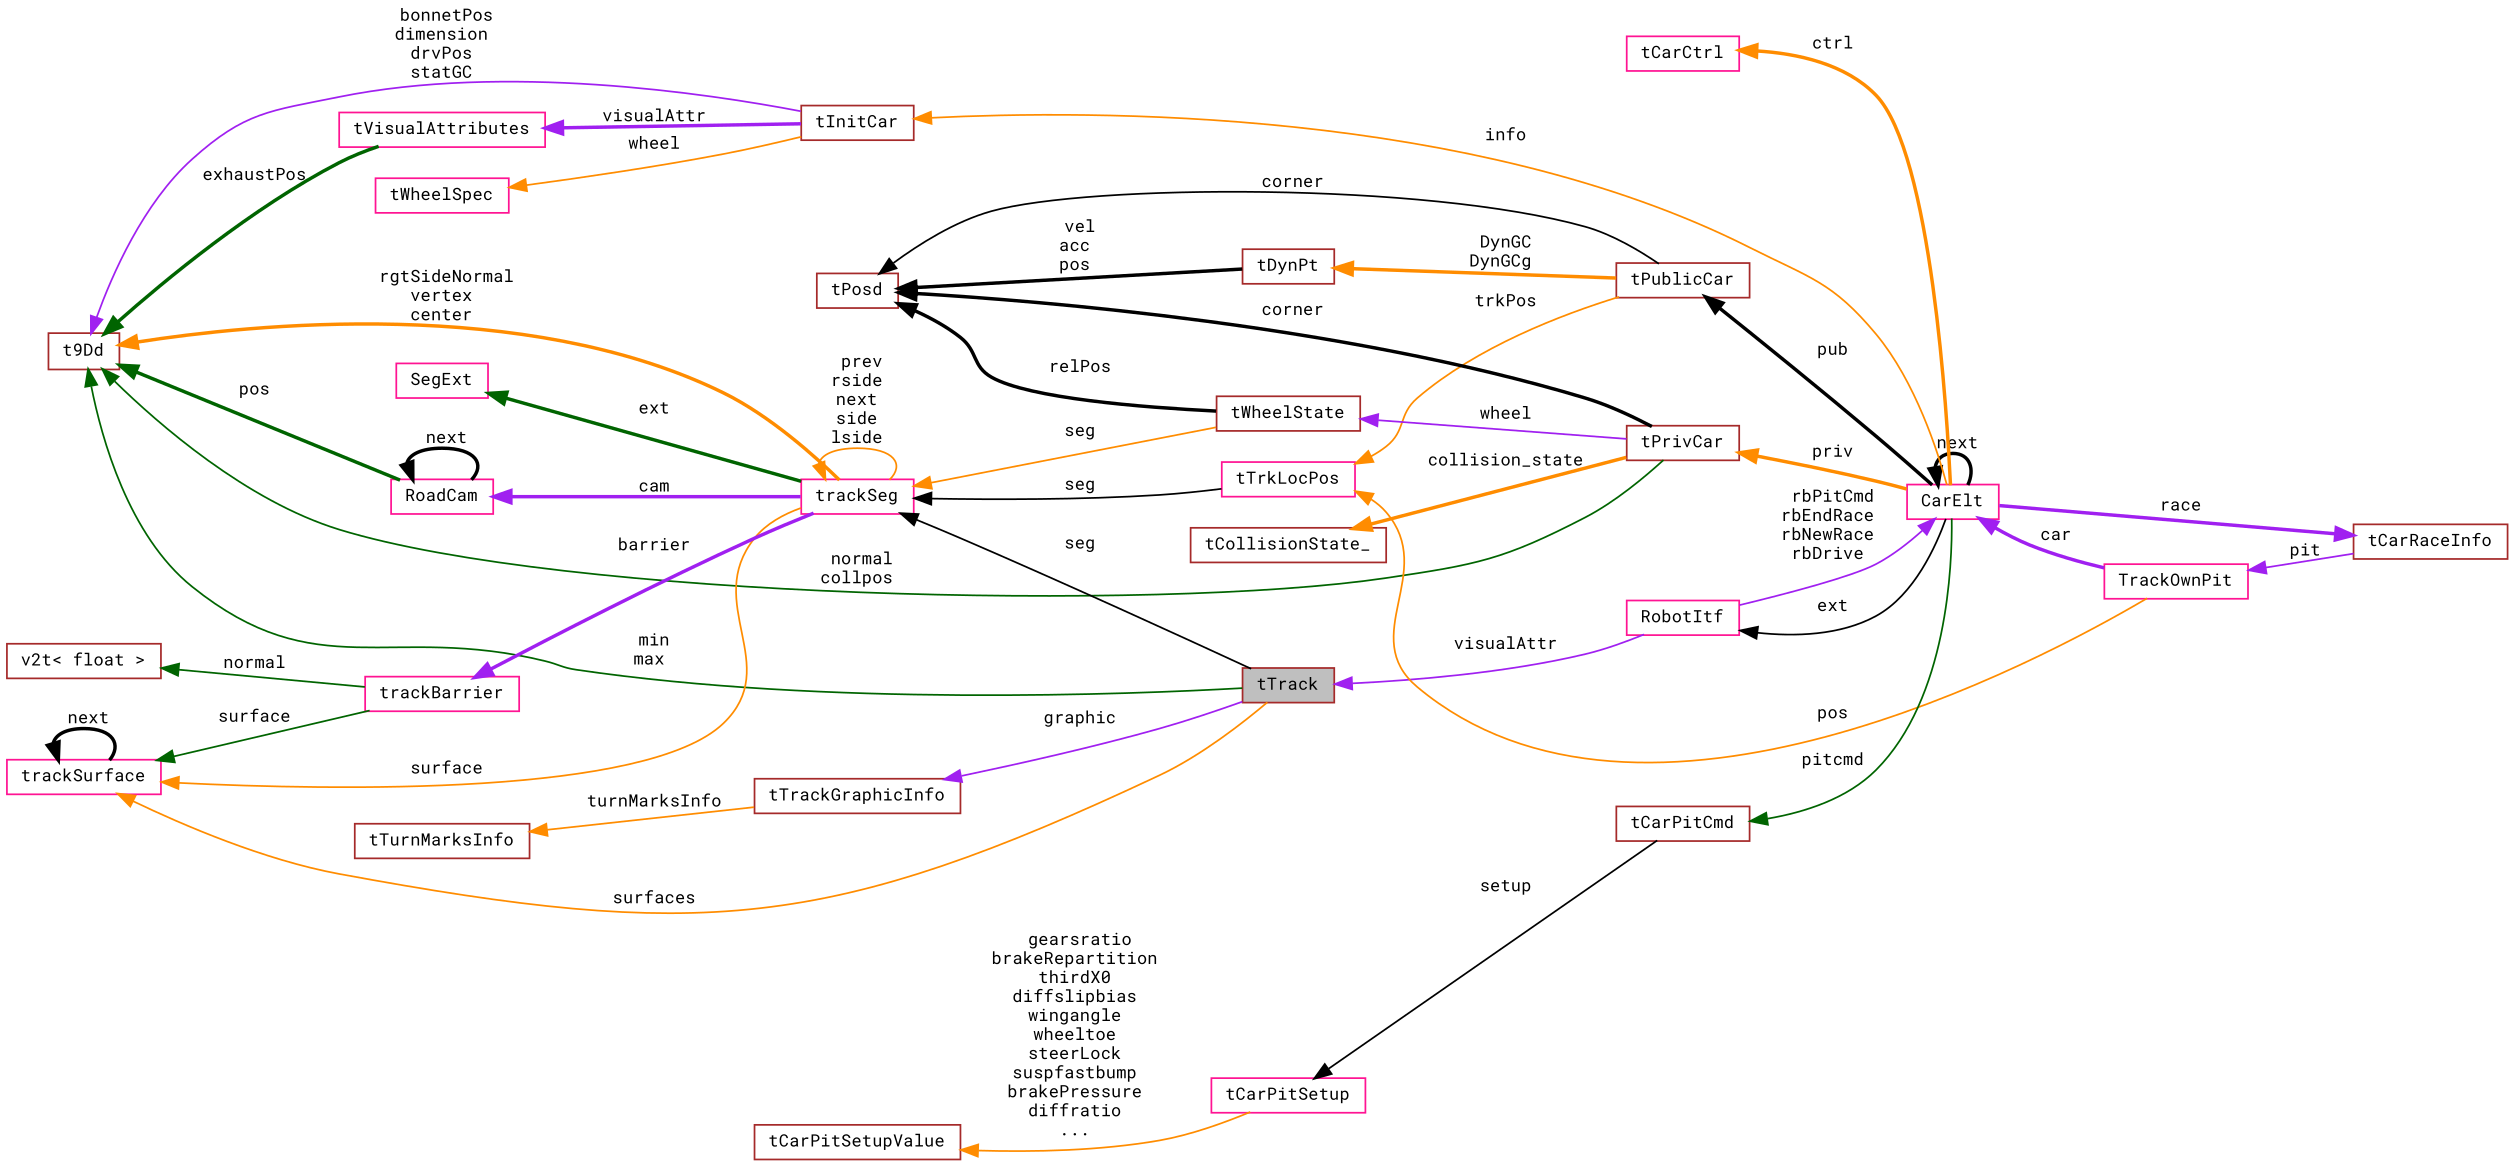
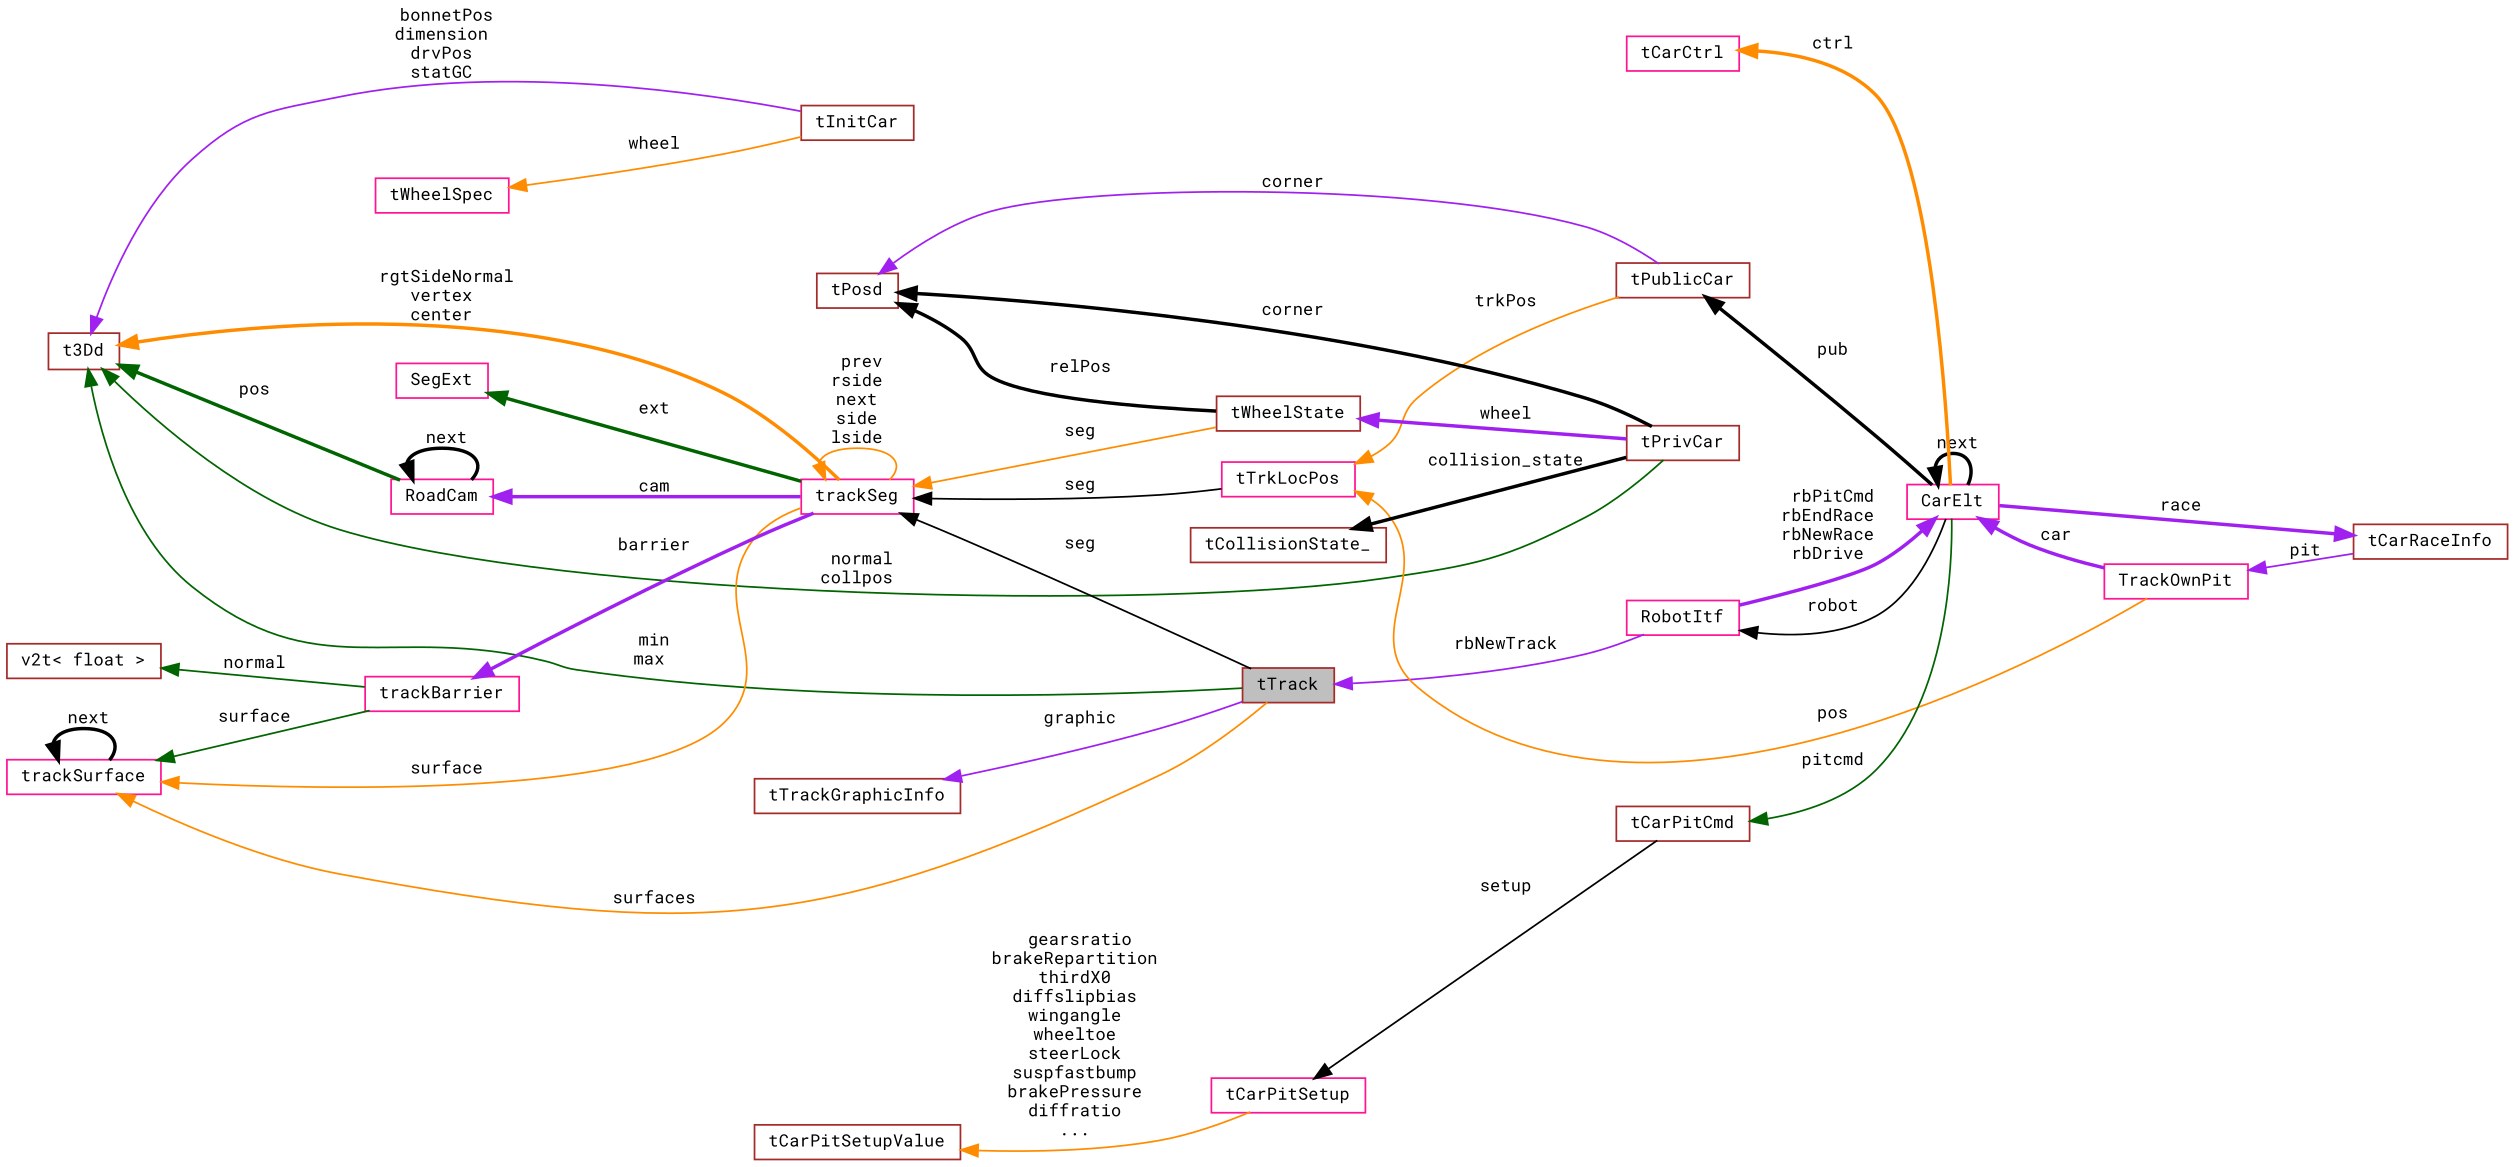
(442, 130) -> none
(1508, 163) -> none
(1275, 192) -> (1275, 192)
(1288, 267) -> none
(84, 351) -> (84, 351)
(1502, 430) -> (1502, 430)
(1832, 471) -> none
(1498, 491) -> (1498, 491)
(1836, 579) -> (1836, 579)
(1828, 607) -> (1828, 607)
(1501, 645) -> (1501, 645)
(442, 841) -> none
